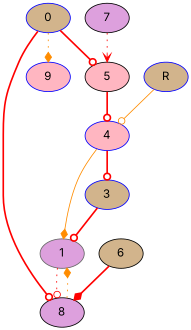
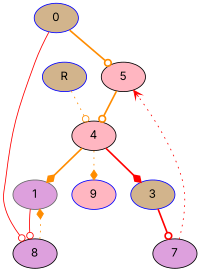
(48, 43) -> (94, 160)
(75, 45) -> (87, 45)
(107, 103) -> (110, 103)
(139, 104) -> (78, 103)
(107, 136) -> (94, 136)
(107, 162) -> (120, 162)
(3, 164) -> (13, 133)
(75, 187) -> (68, 162)
(87, 222) -> (163, 221)
(121, 254) -> none
(57, 280) -> (30, 221)
